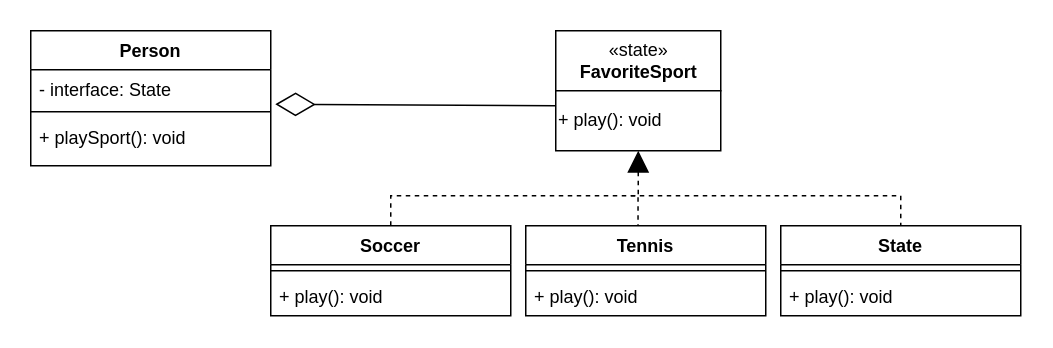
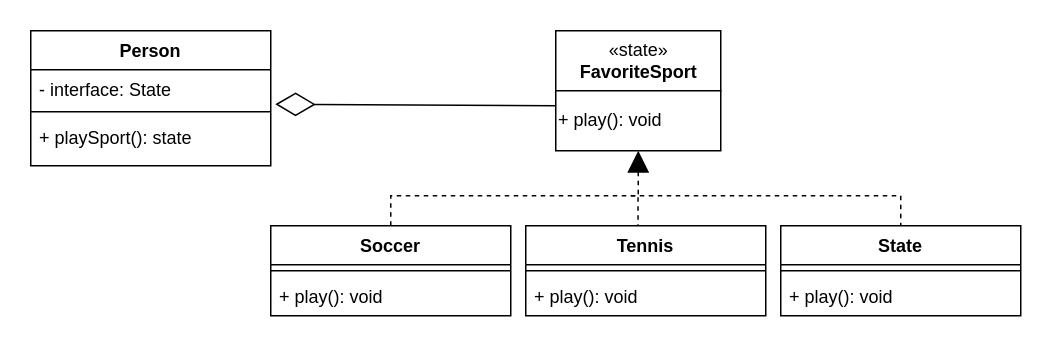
(123, 138) -> (130, 138)
